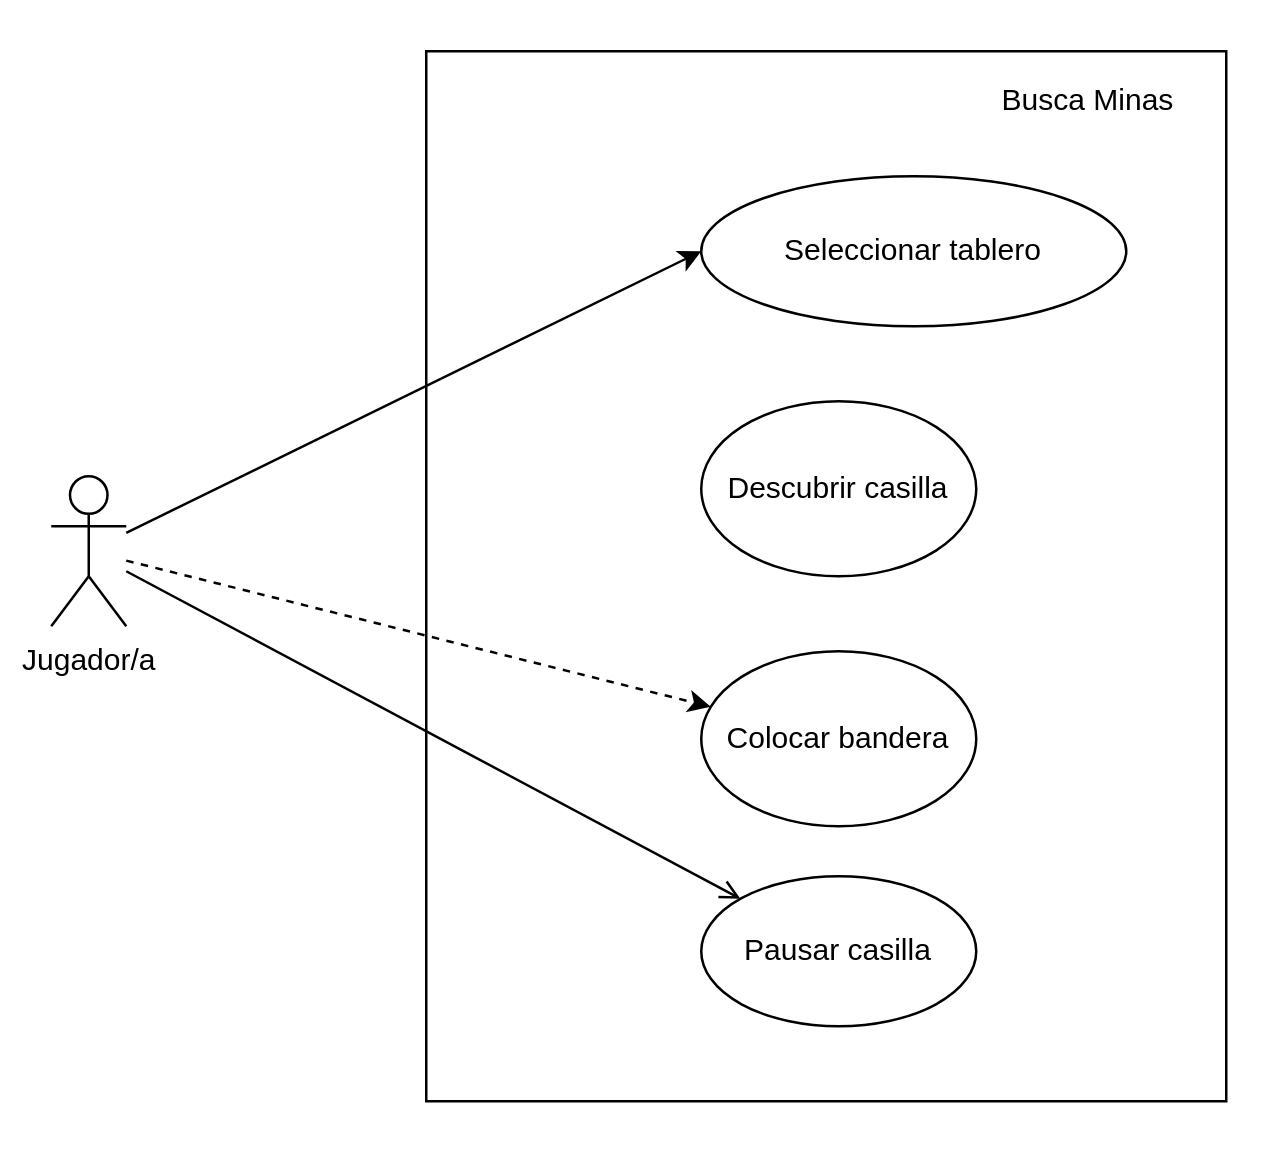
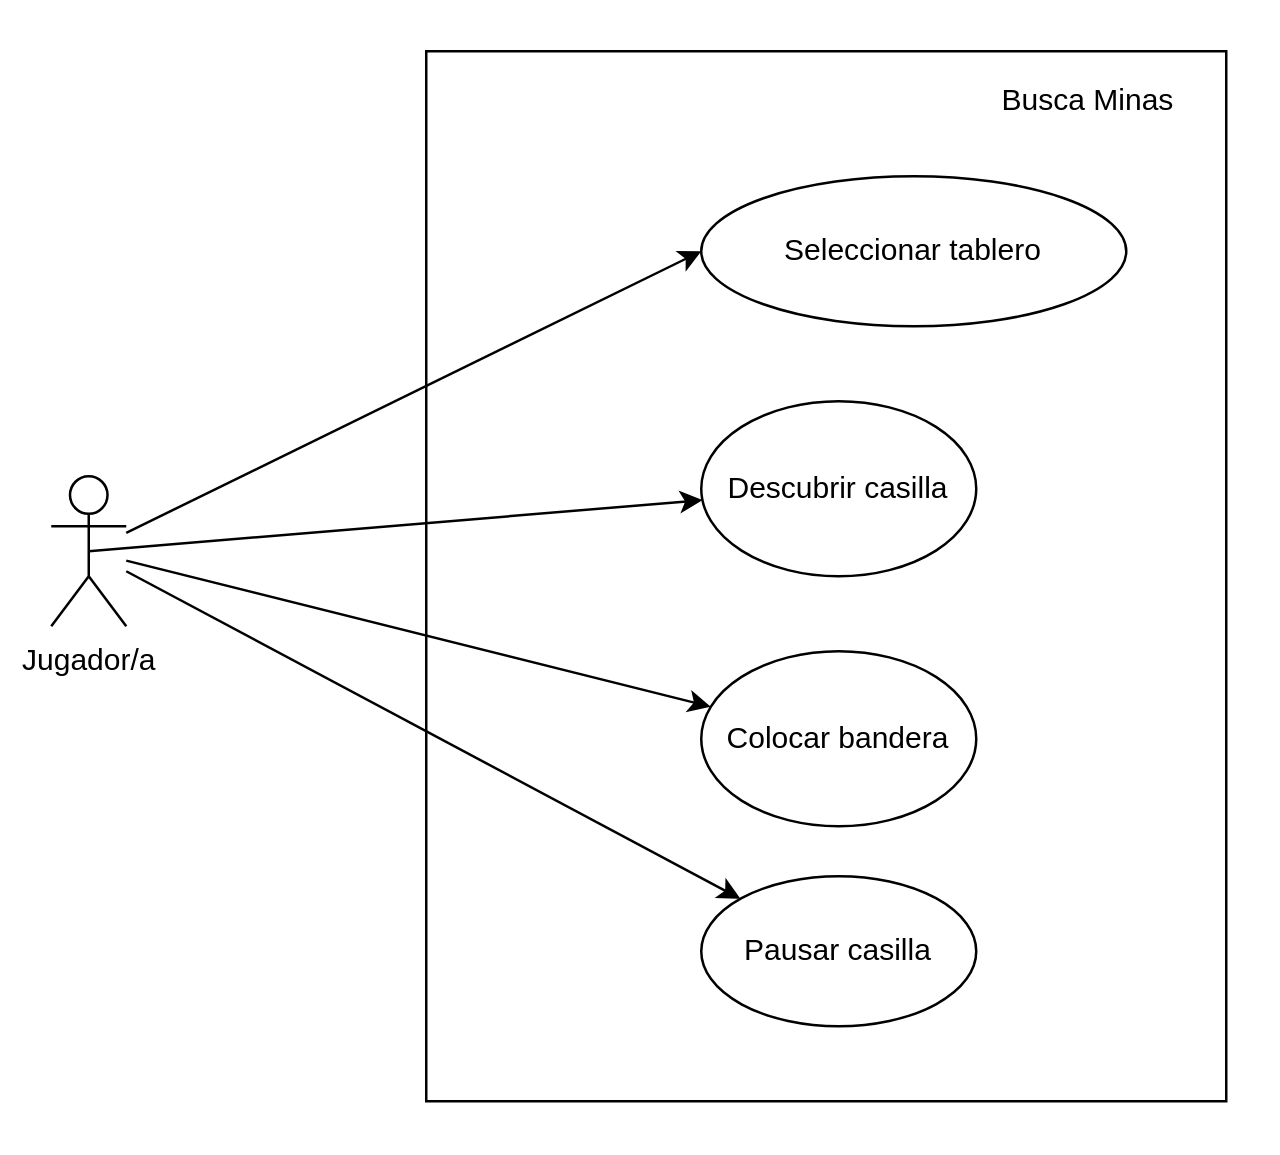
none -> (400, 525)
(273, 597) -> (273, 597)
(728, 892) -> (725, 890)
